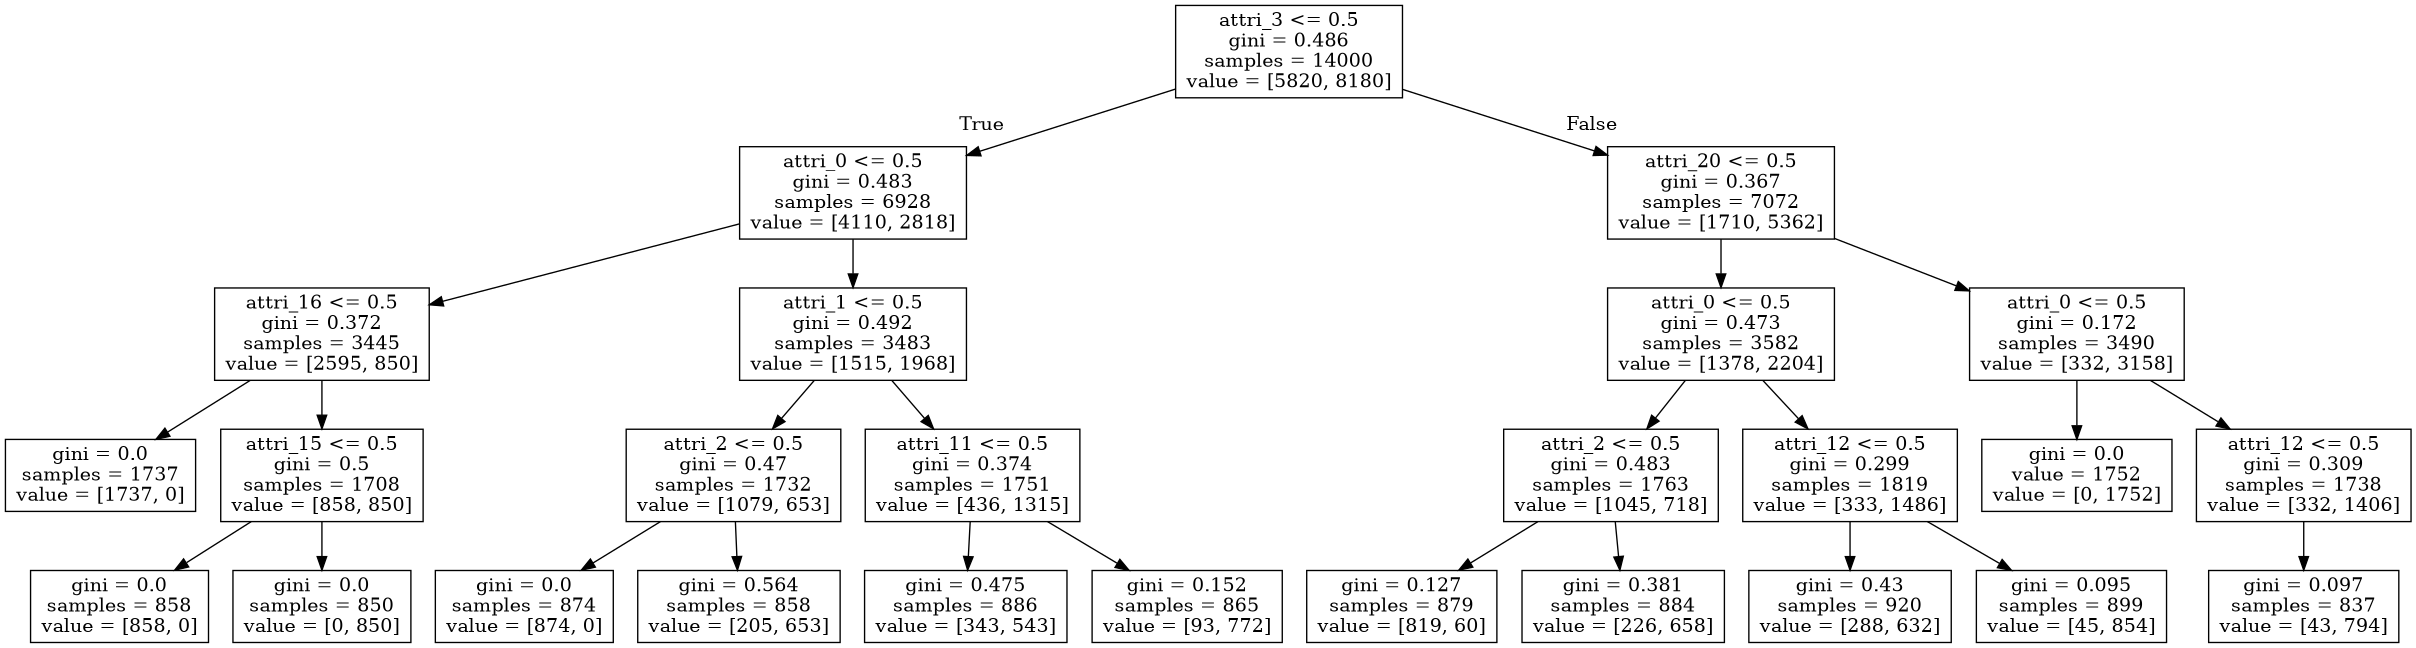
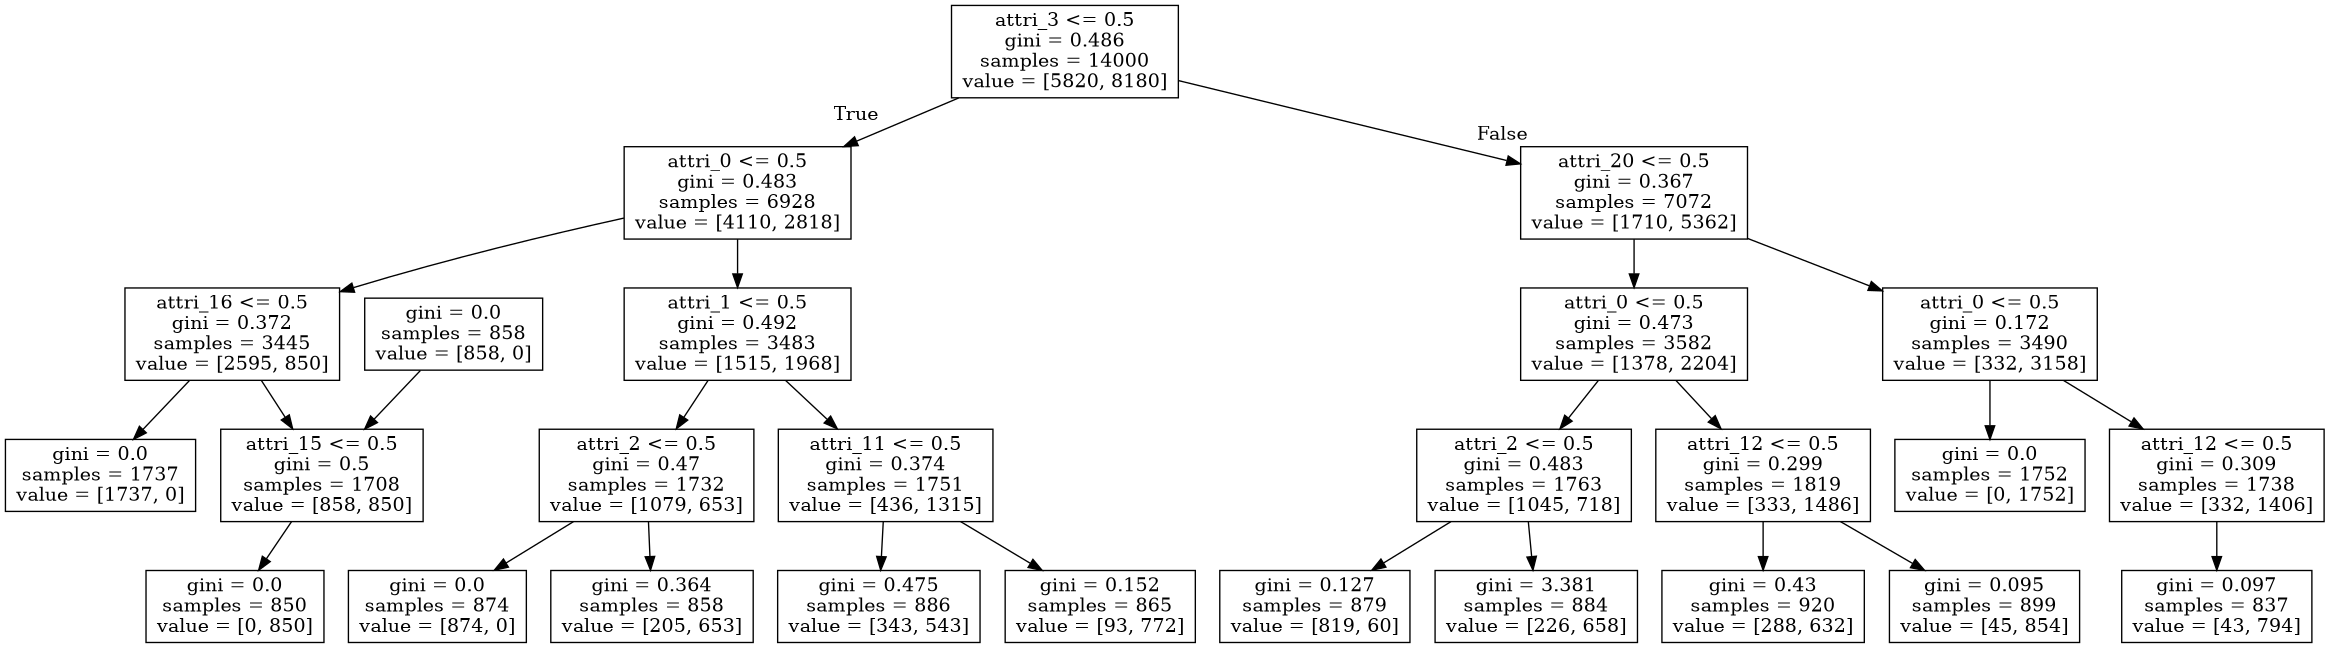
(2077, 475) -> (1990, 475)
(219, 542) -> (397, 395)
(739, 606) -> (652, 606)
(1623, 606) -> (1536, 606)
